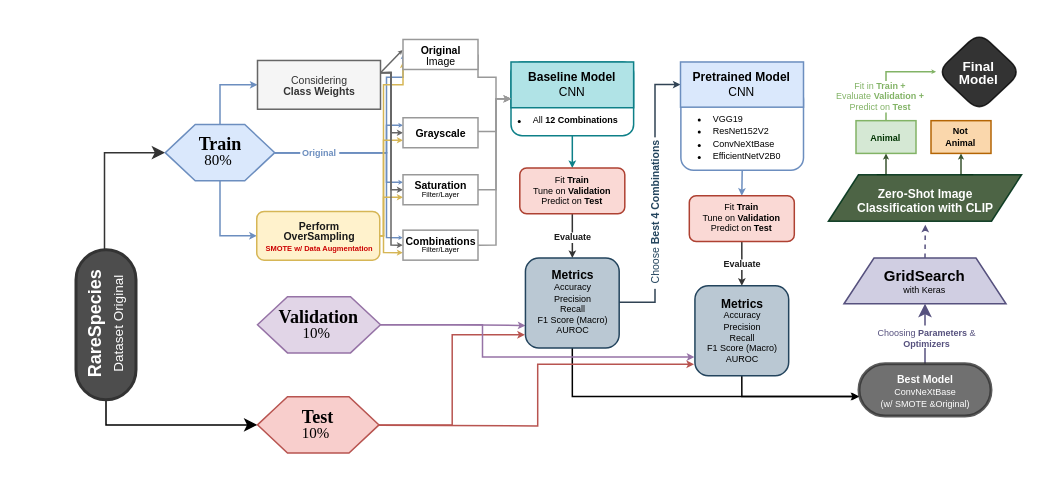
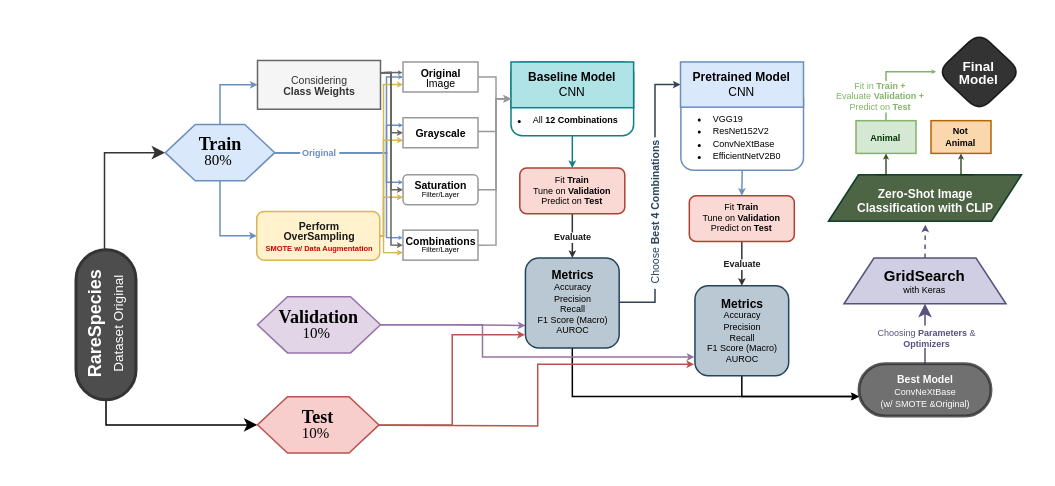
(440, 54) -> (440, 77)
(440, 190) -> (440, 190)
